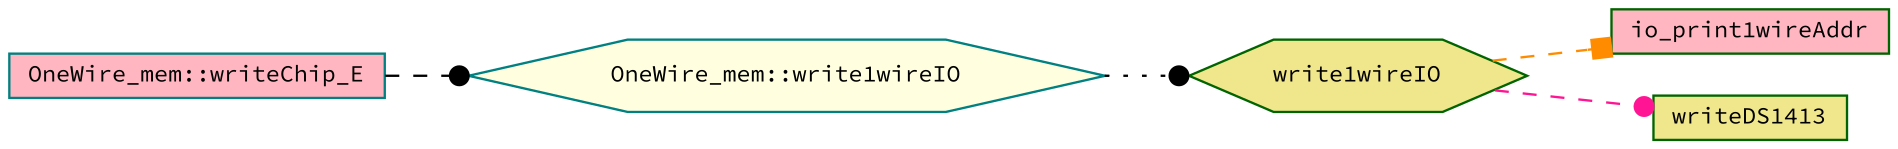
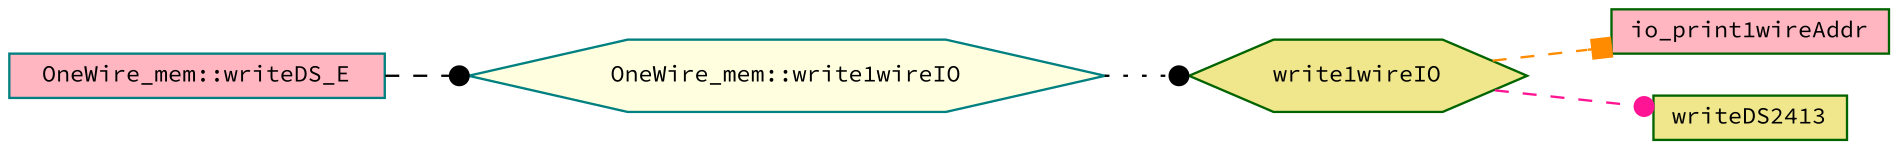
(197, 76) -> (197, 76)
(1750, 118) -> (1750, 118)
